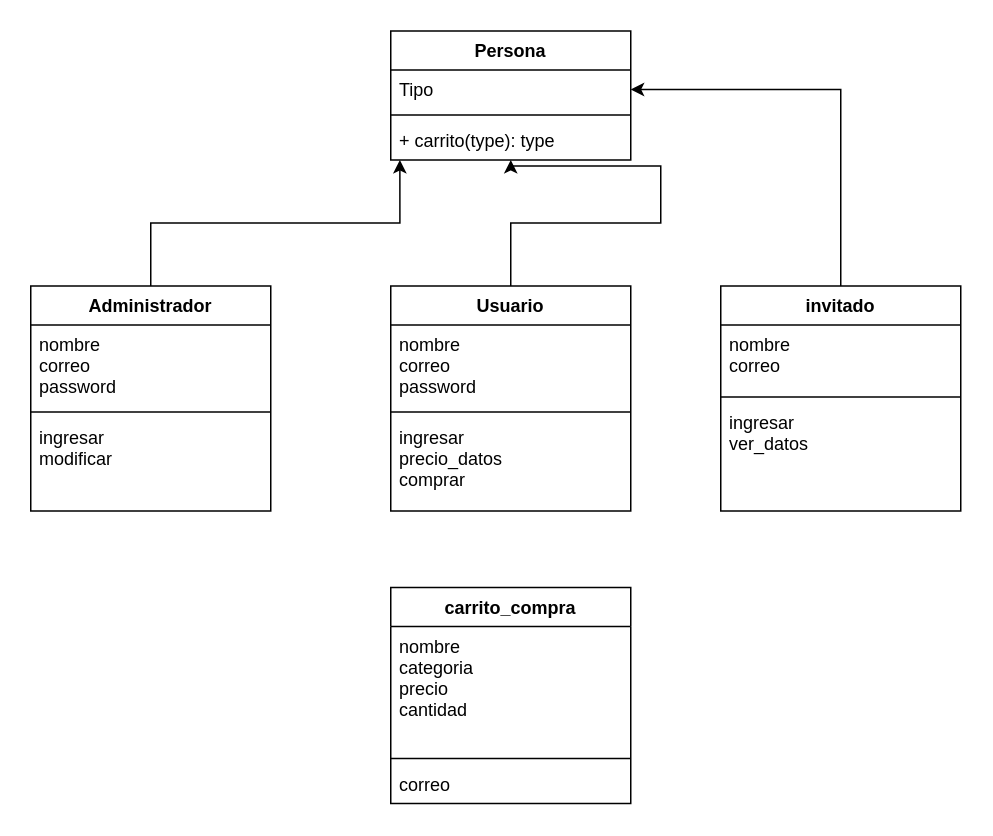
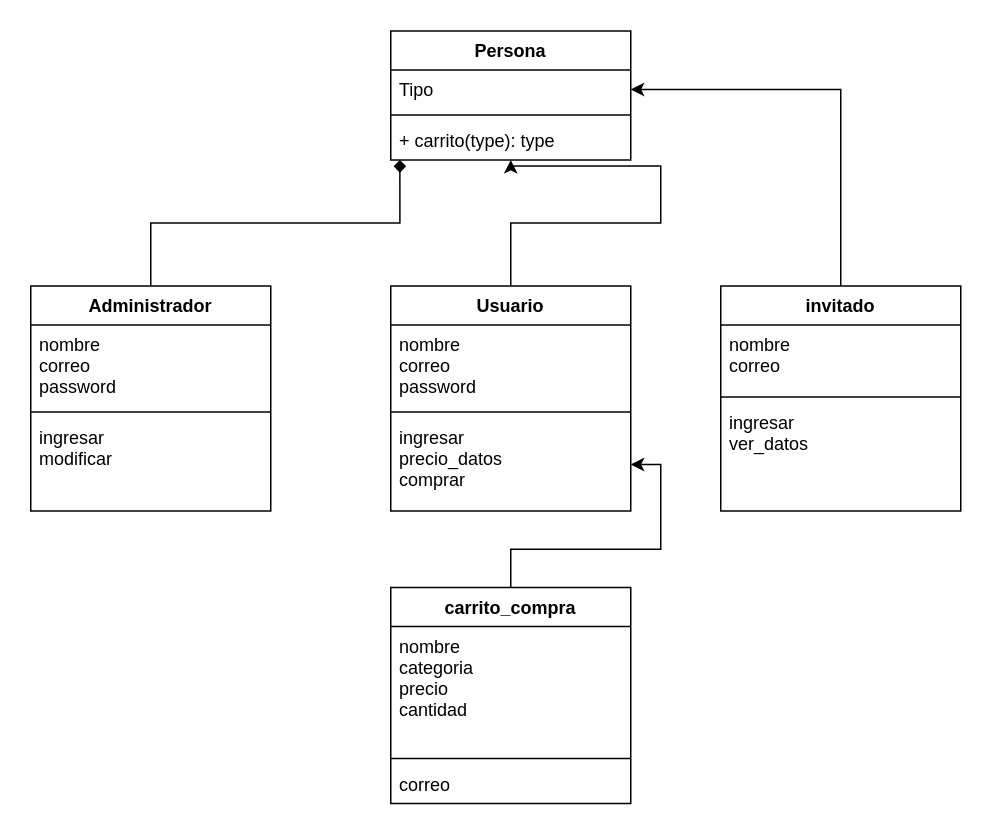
(400, 171) -> (400, 172)
none -> (619, 549)
